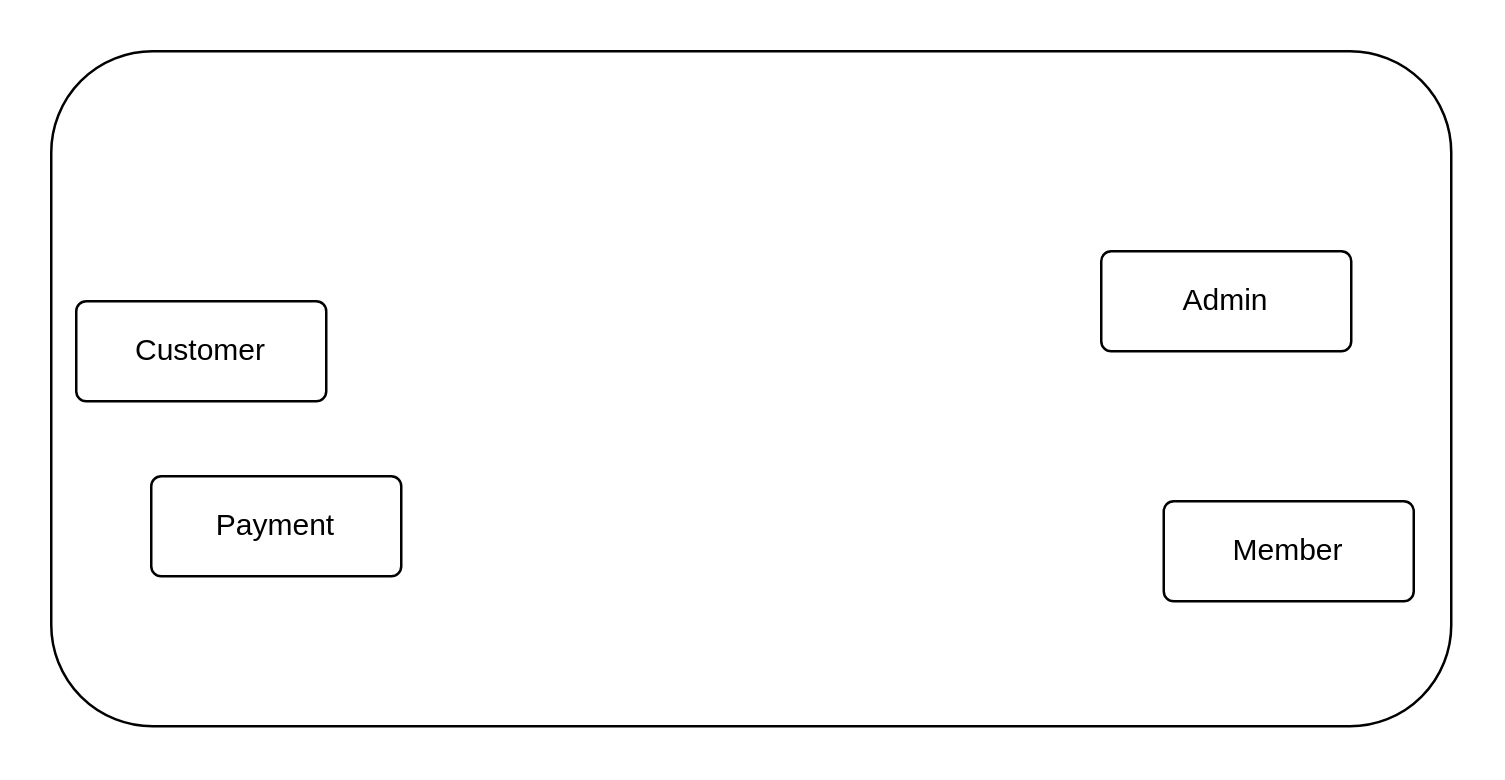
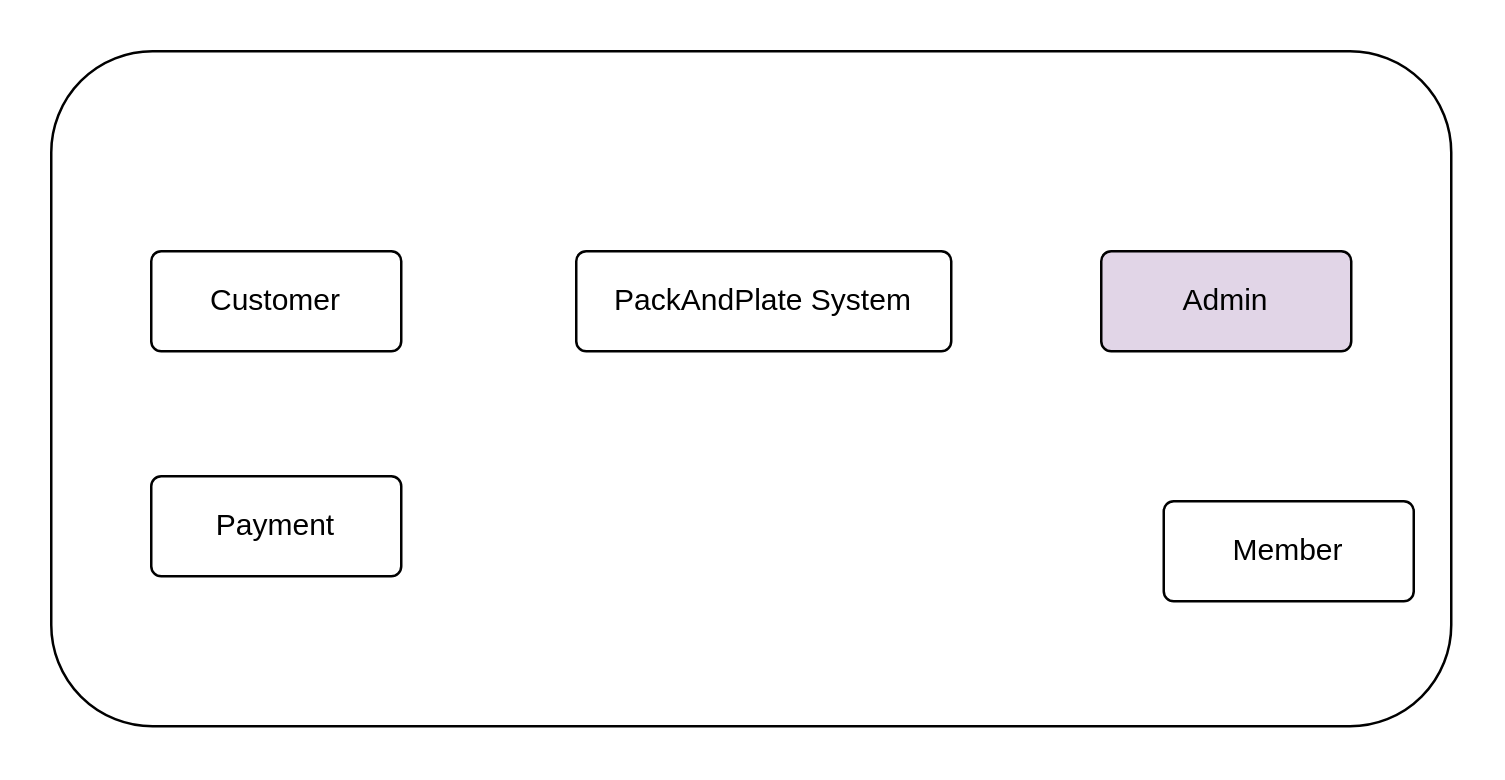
none -> (764, 301)
(1226, 301) -> (1226, 301)
(201, 351) -> (276, 301)
